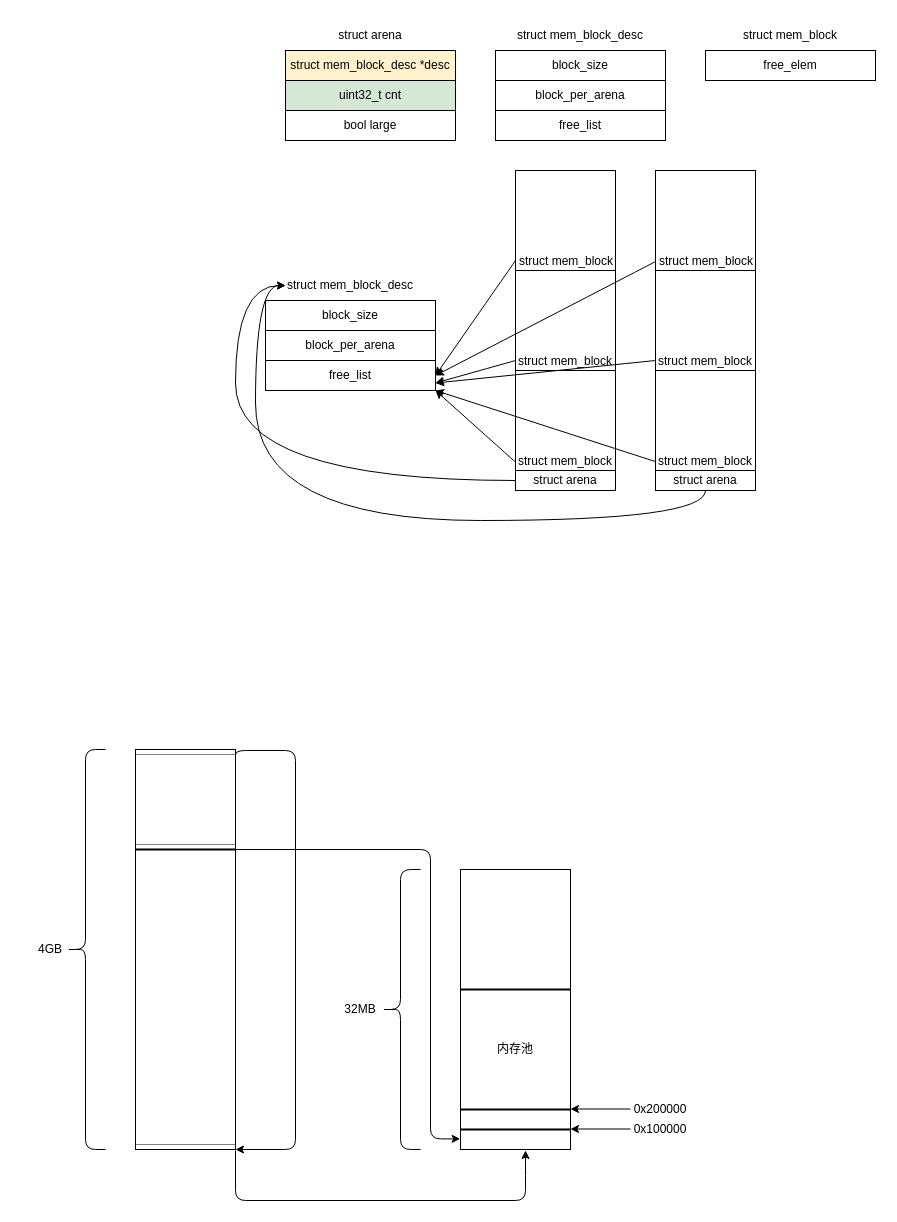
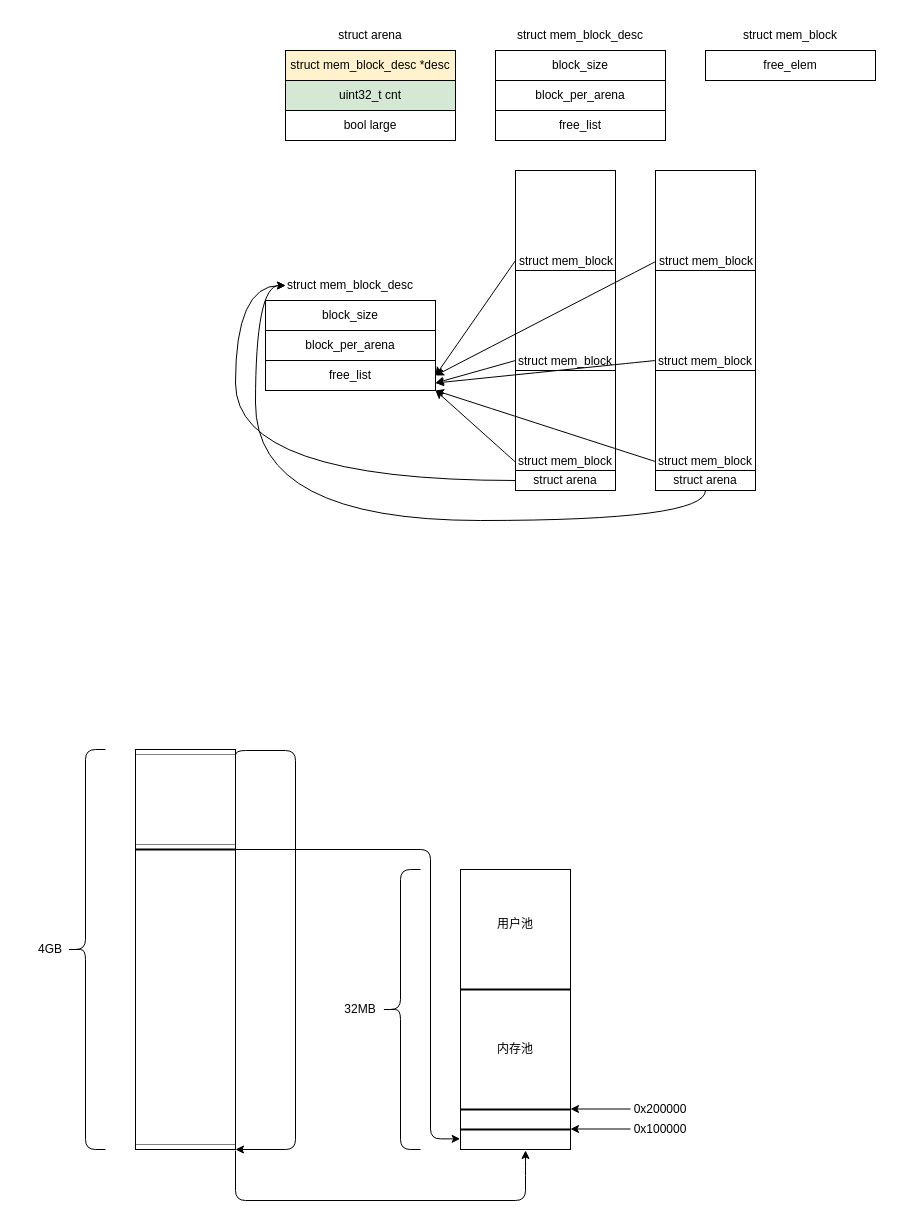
none -> (516, 925)
